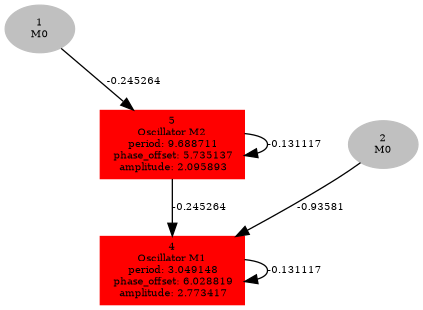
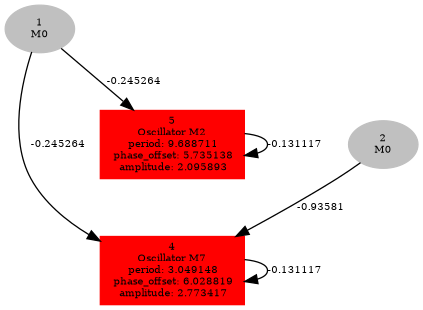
(172, 155) -> (172, 155)
(172, 201) -> (23, 156)
(172, 258) -> (172, 258)
